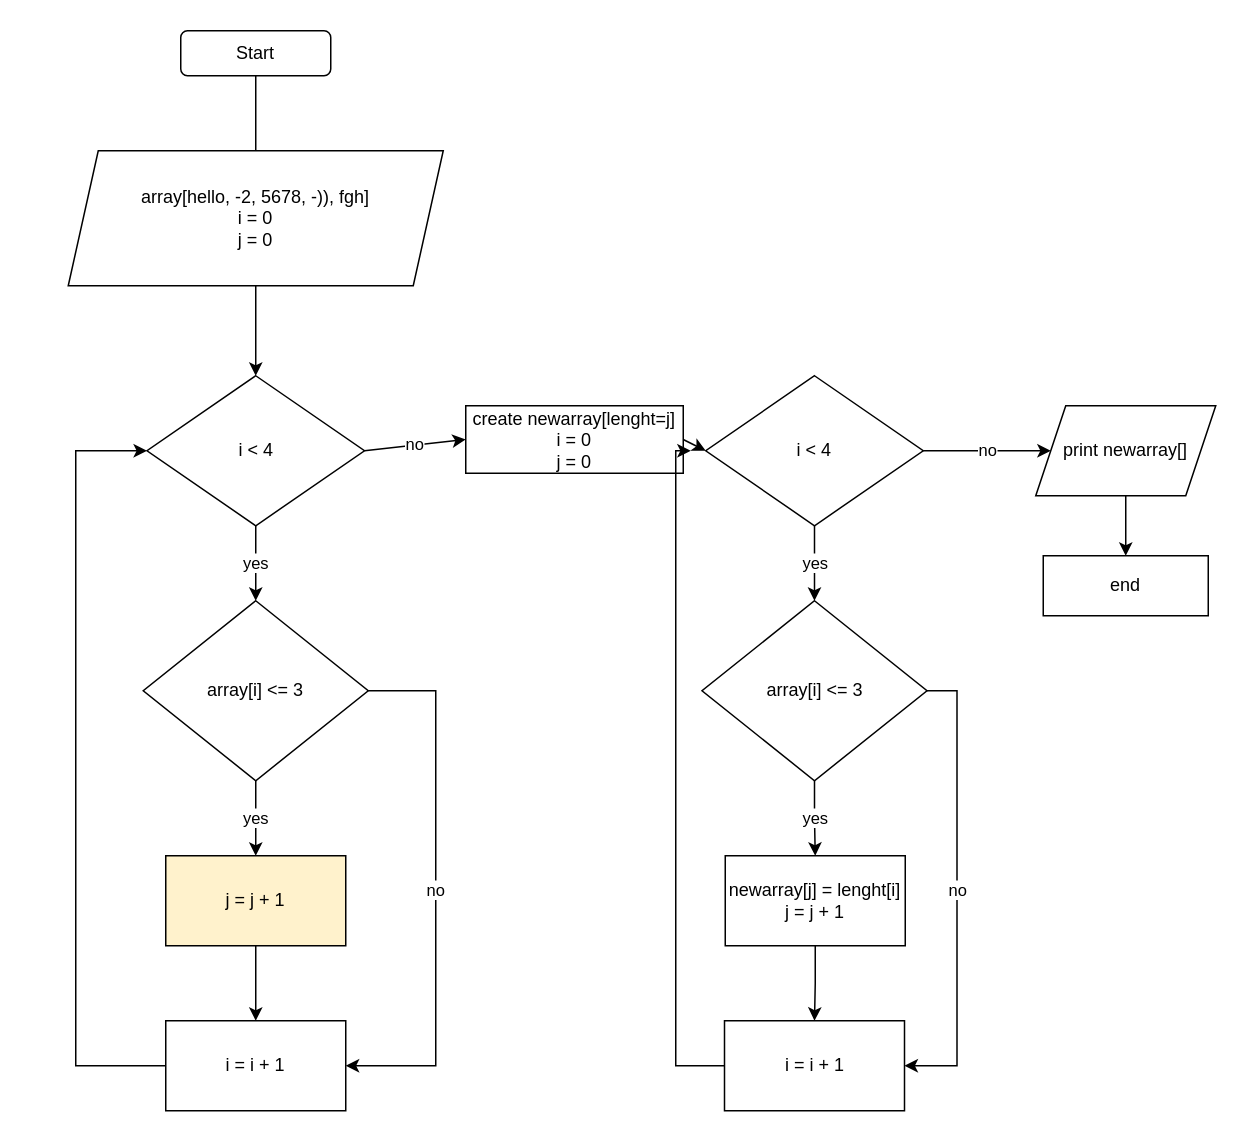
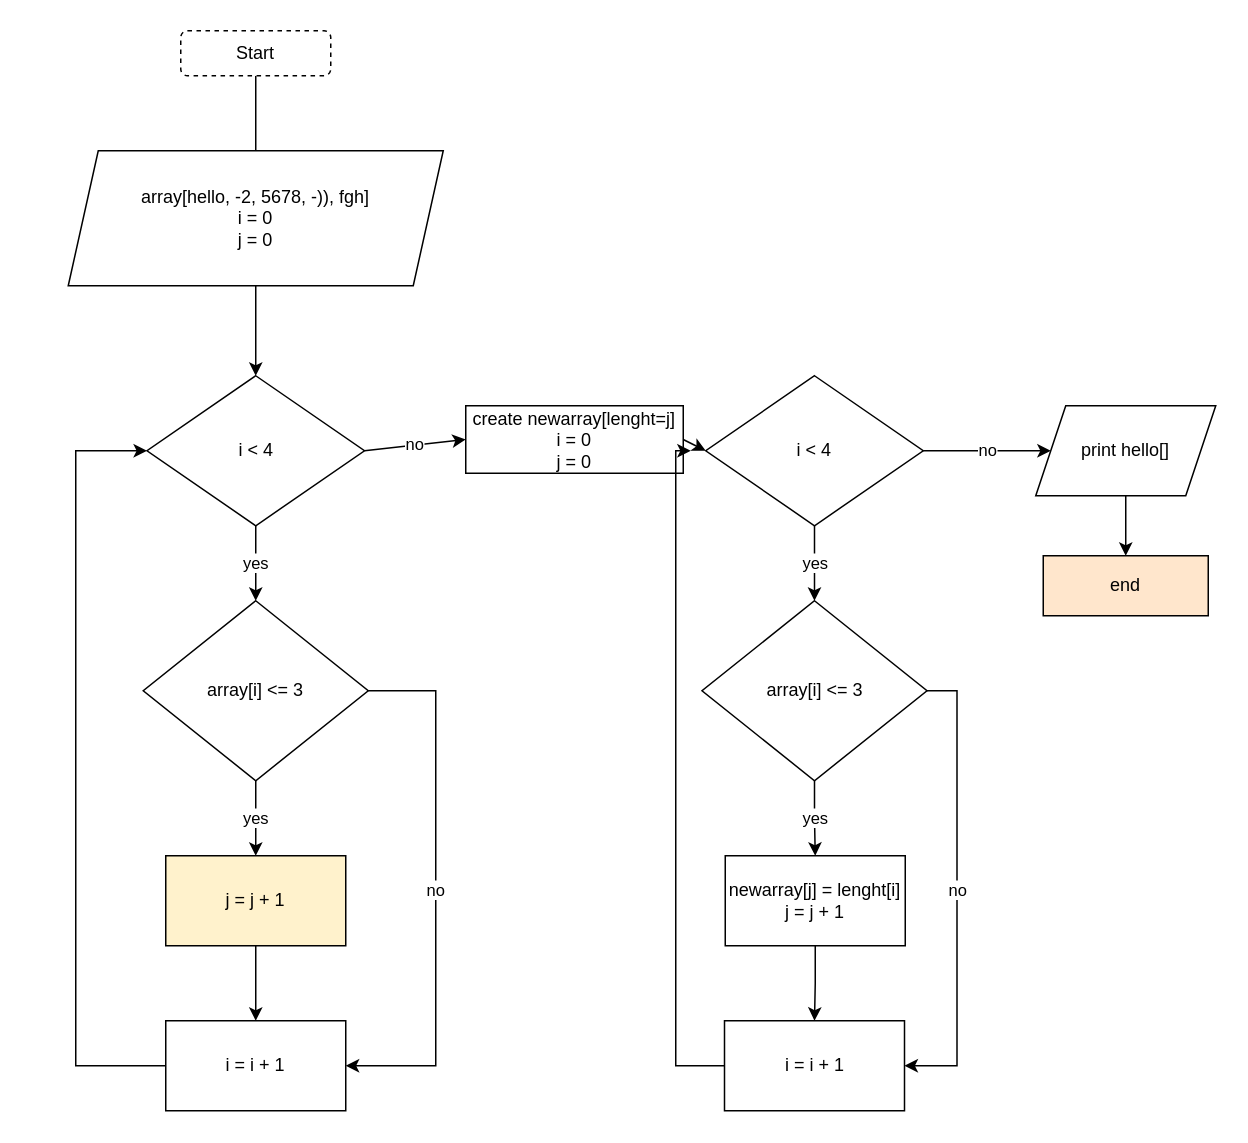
(256, 53) -> (256, 53)
(1126, 451) -> (1126, 451)
(1126, 586) -> (1126, 586)
